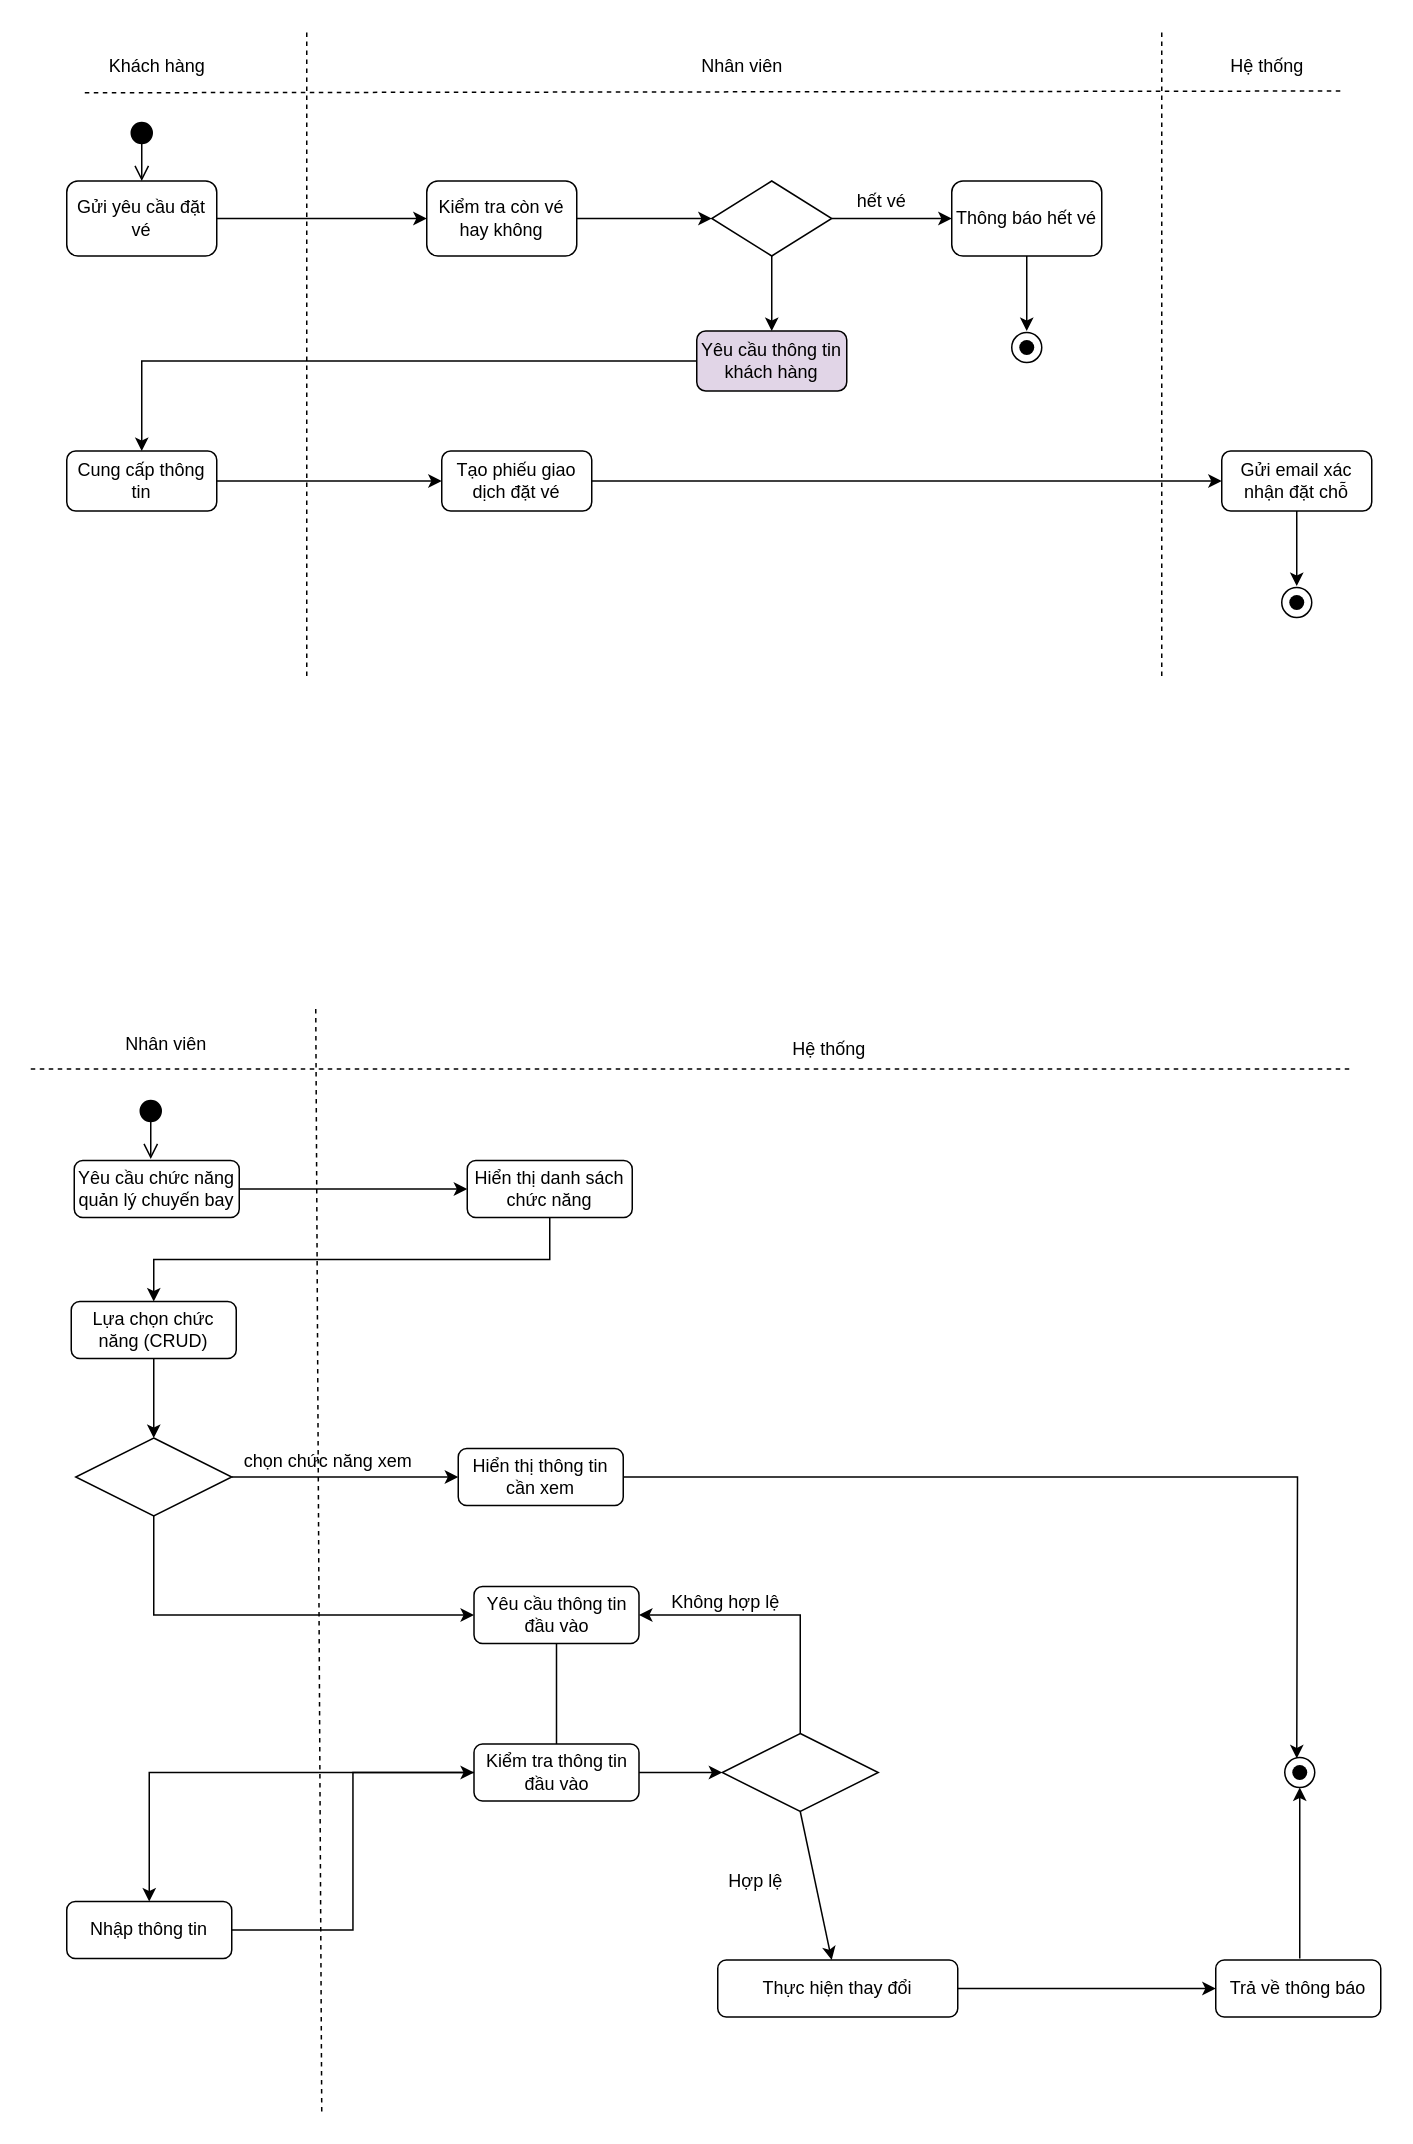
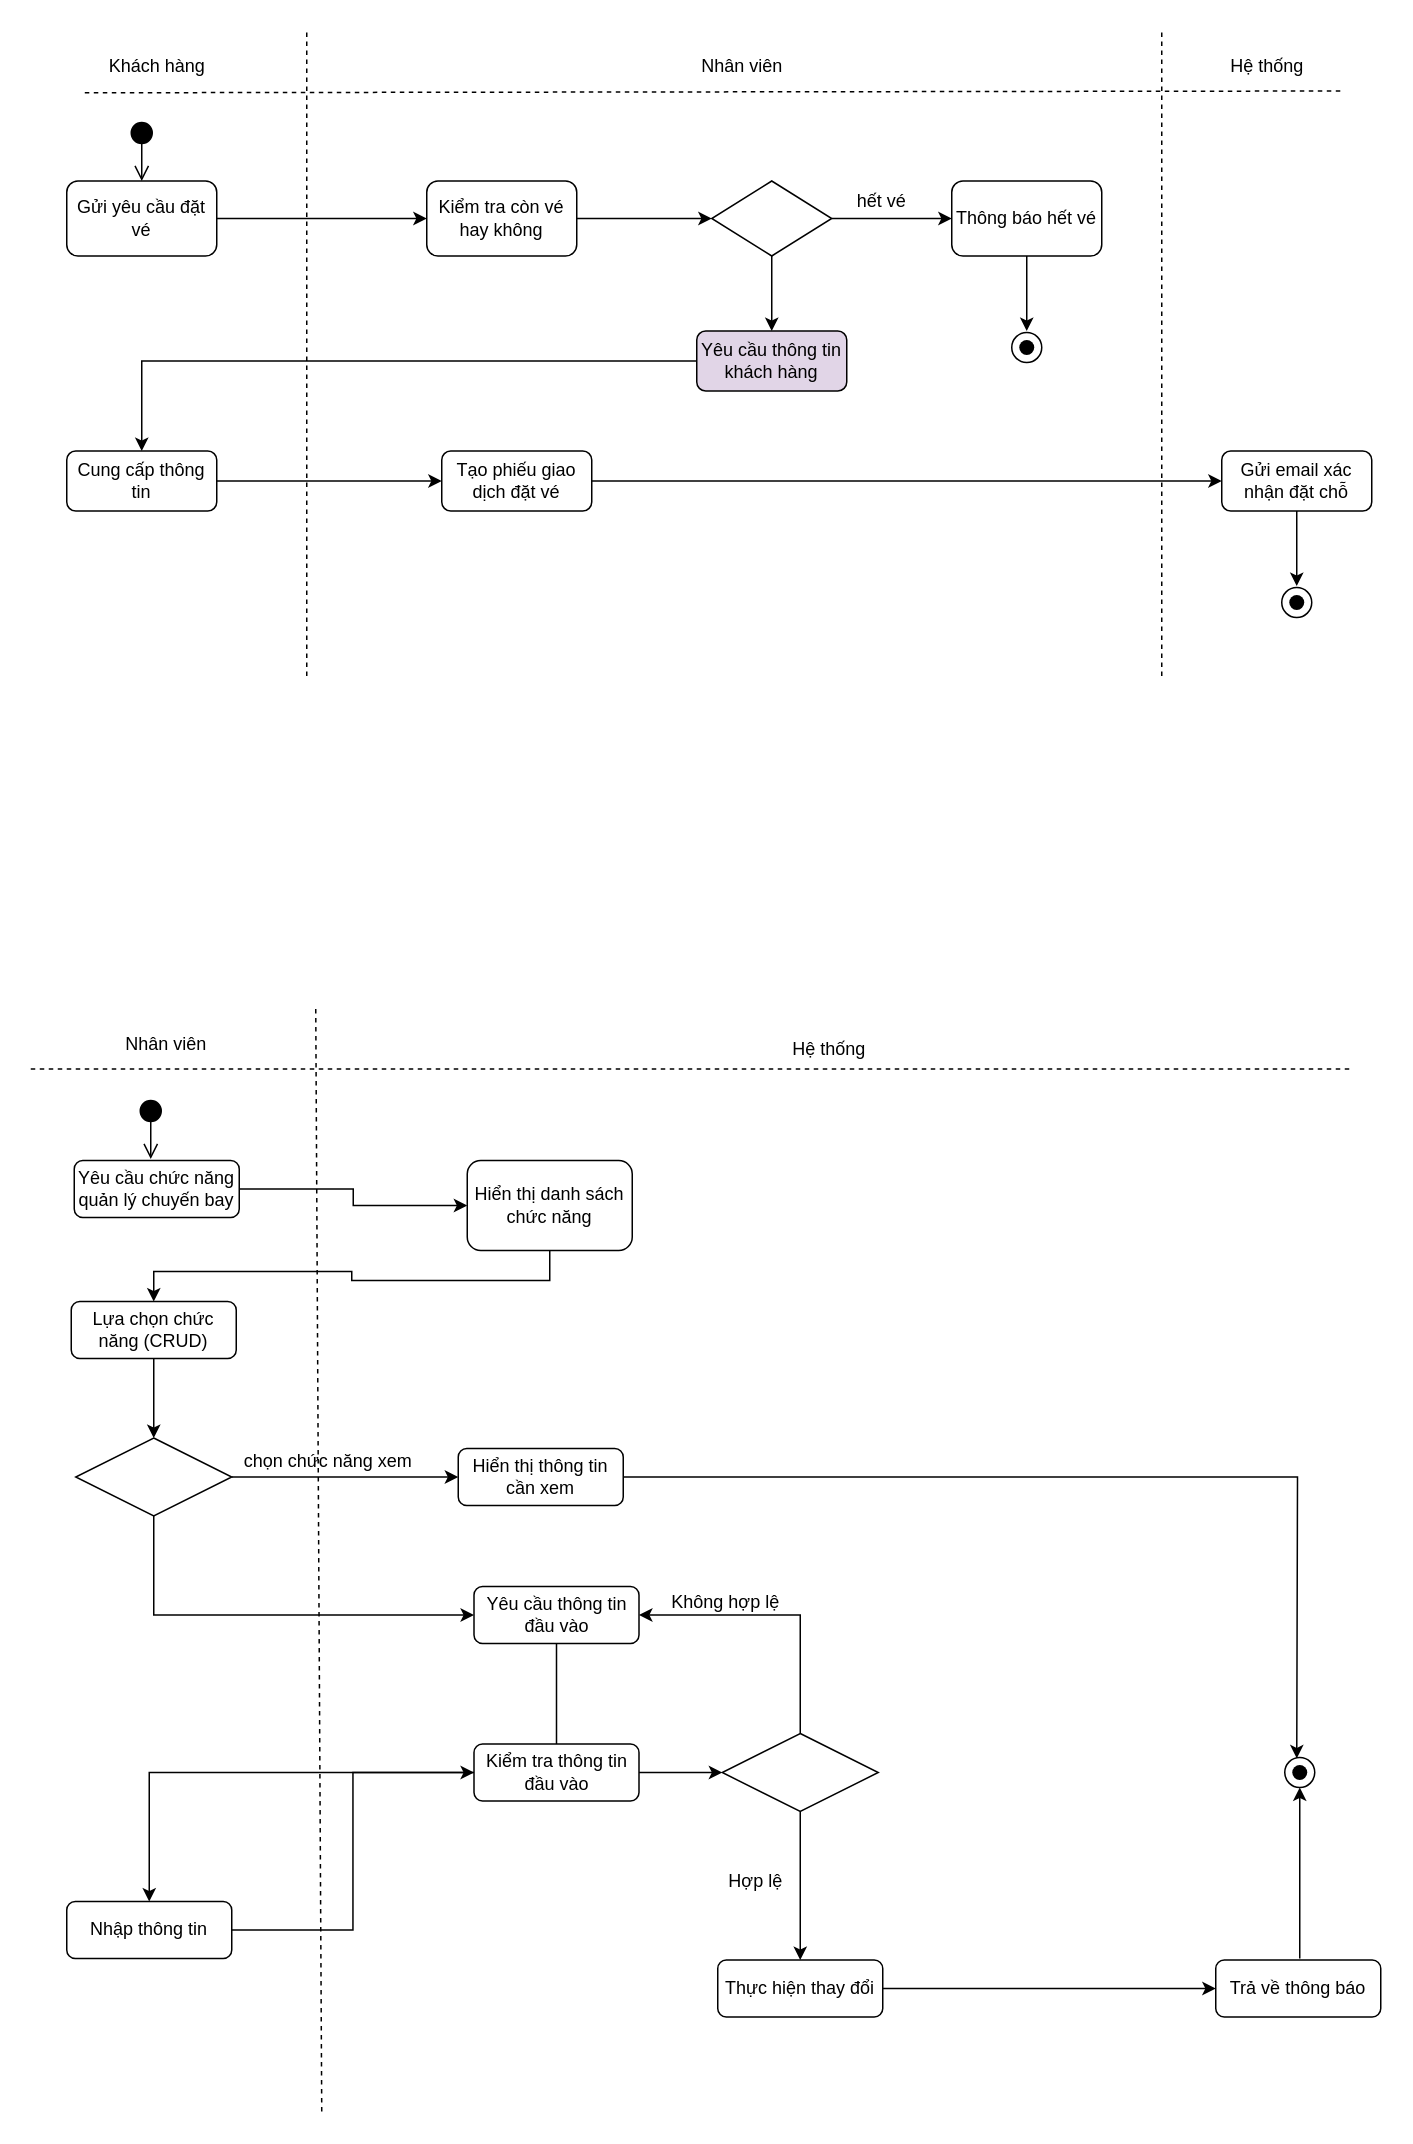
(550, 1189) -> (550, 1205)
(838, 1988) -> (800, 1988)
